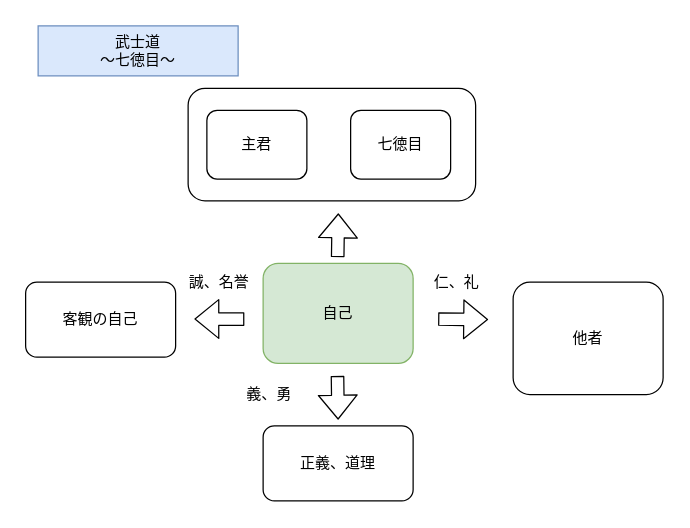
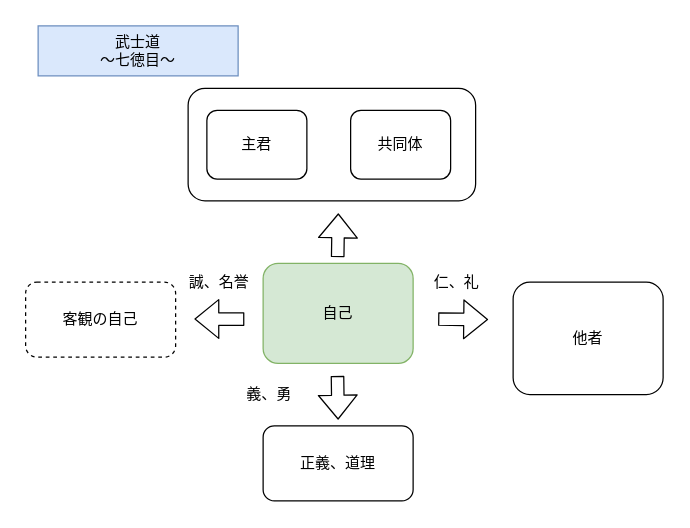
(401, 144) -> (401, 144)
(101, 319) -> (101, 319)
